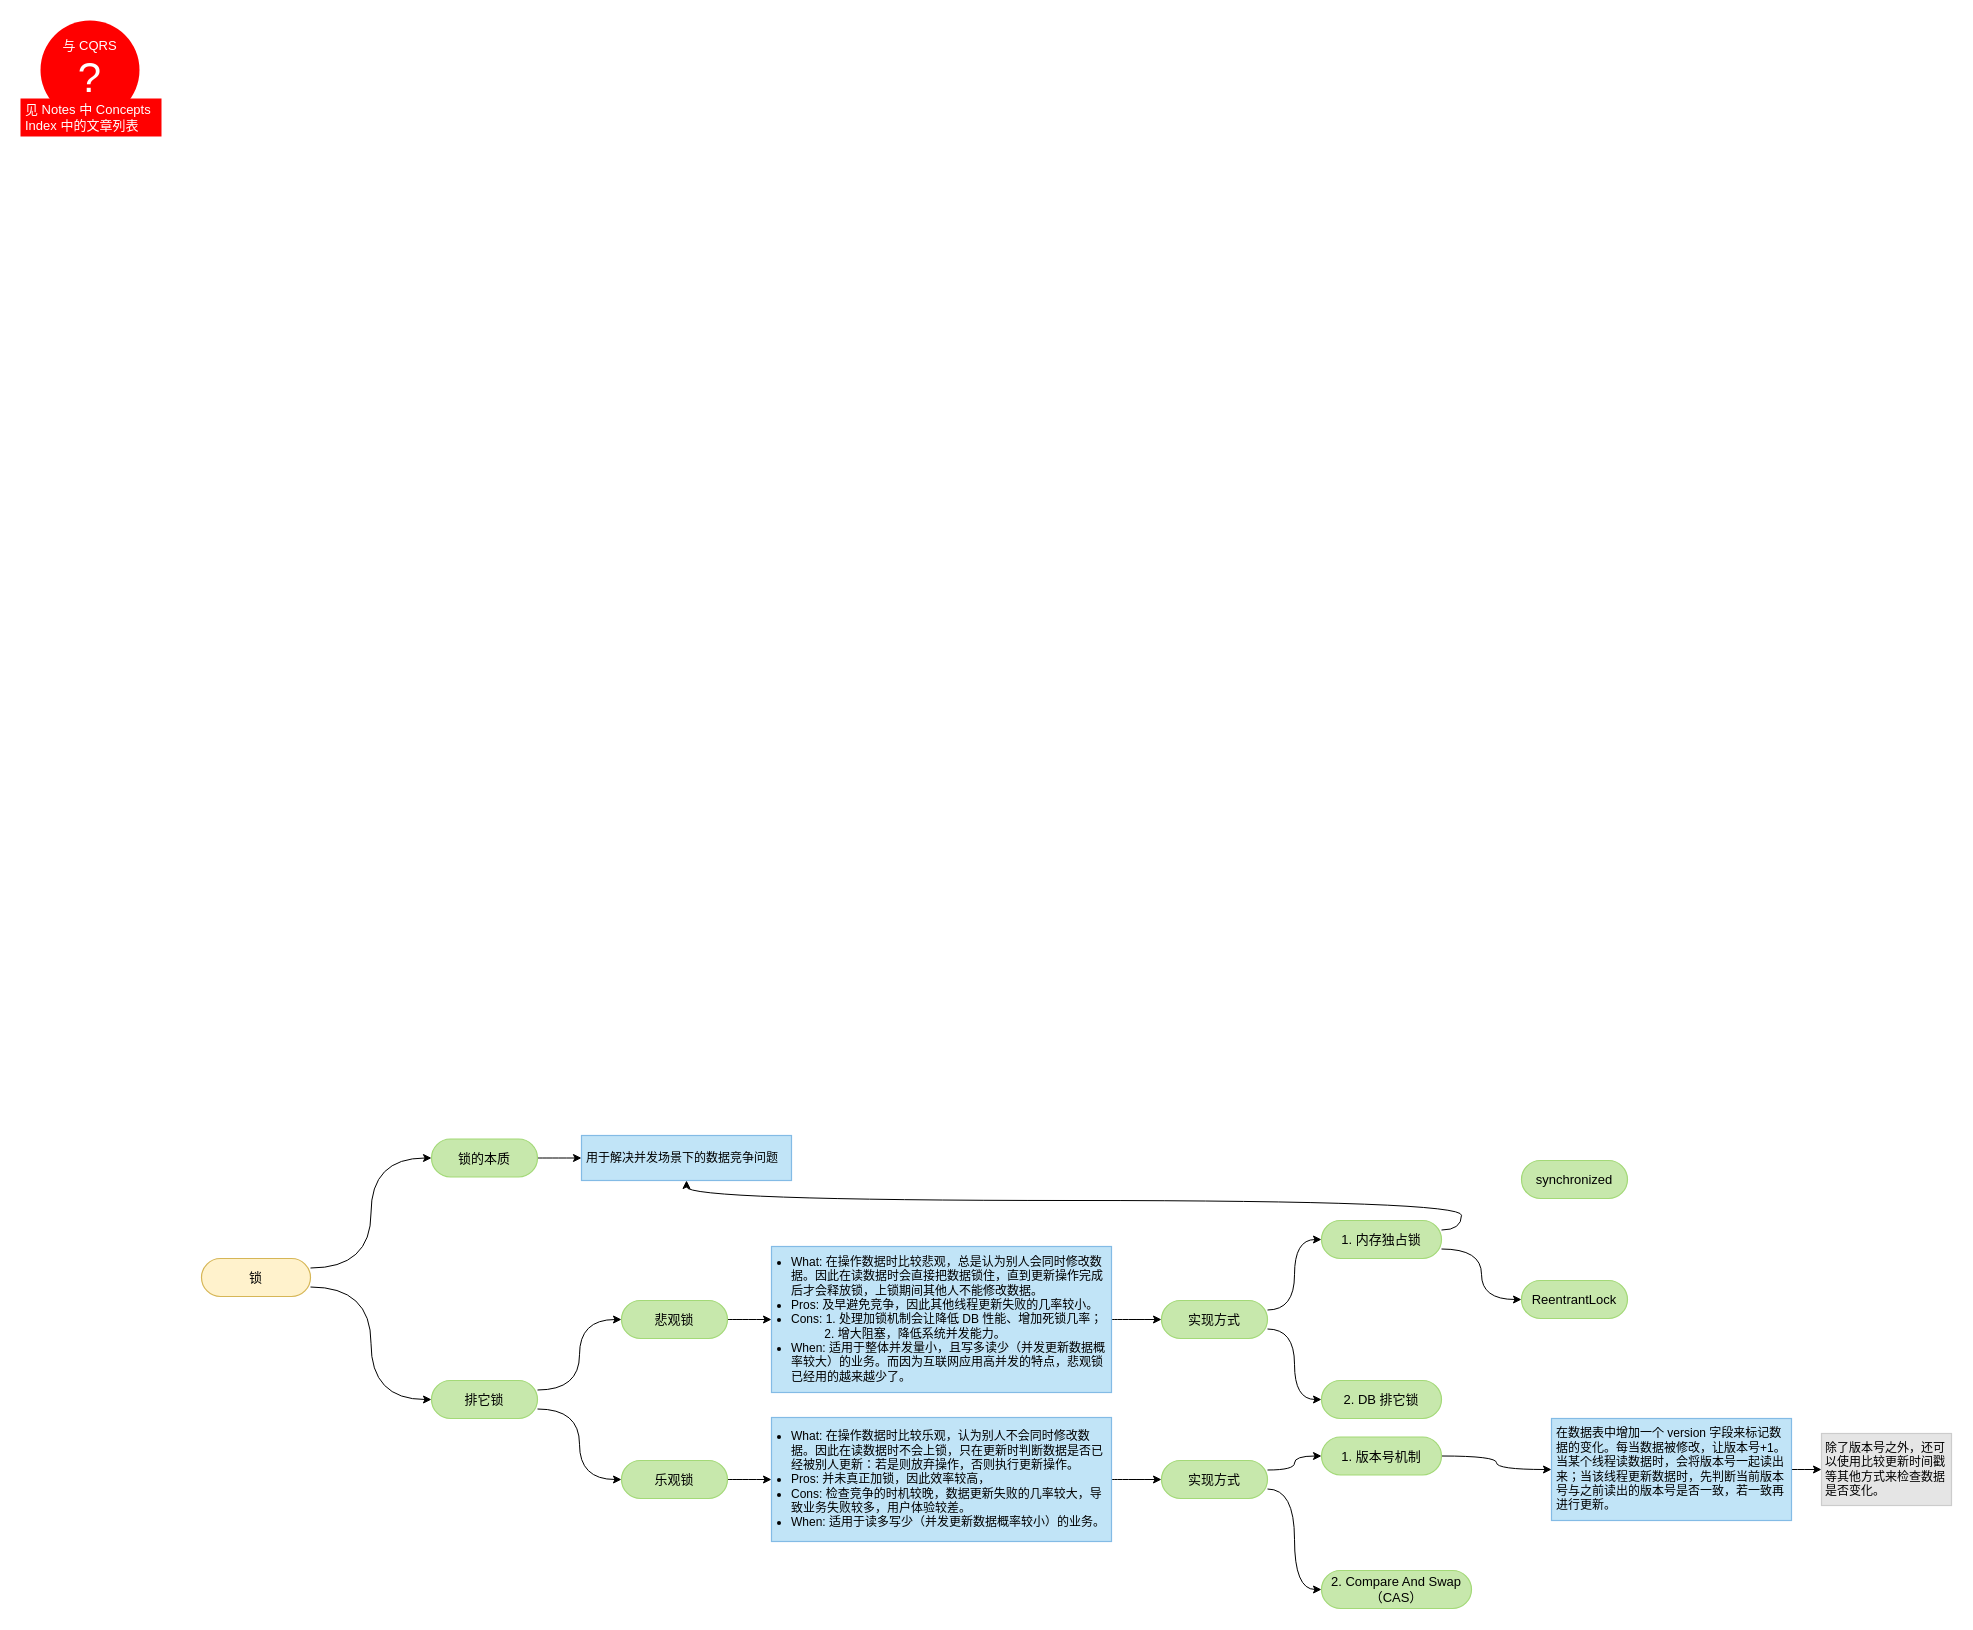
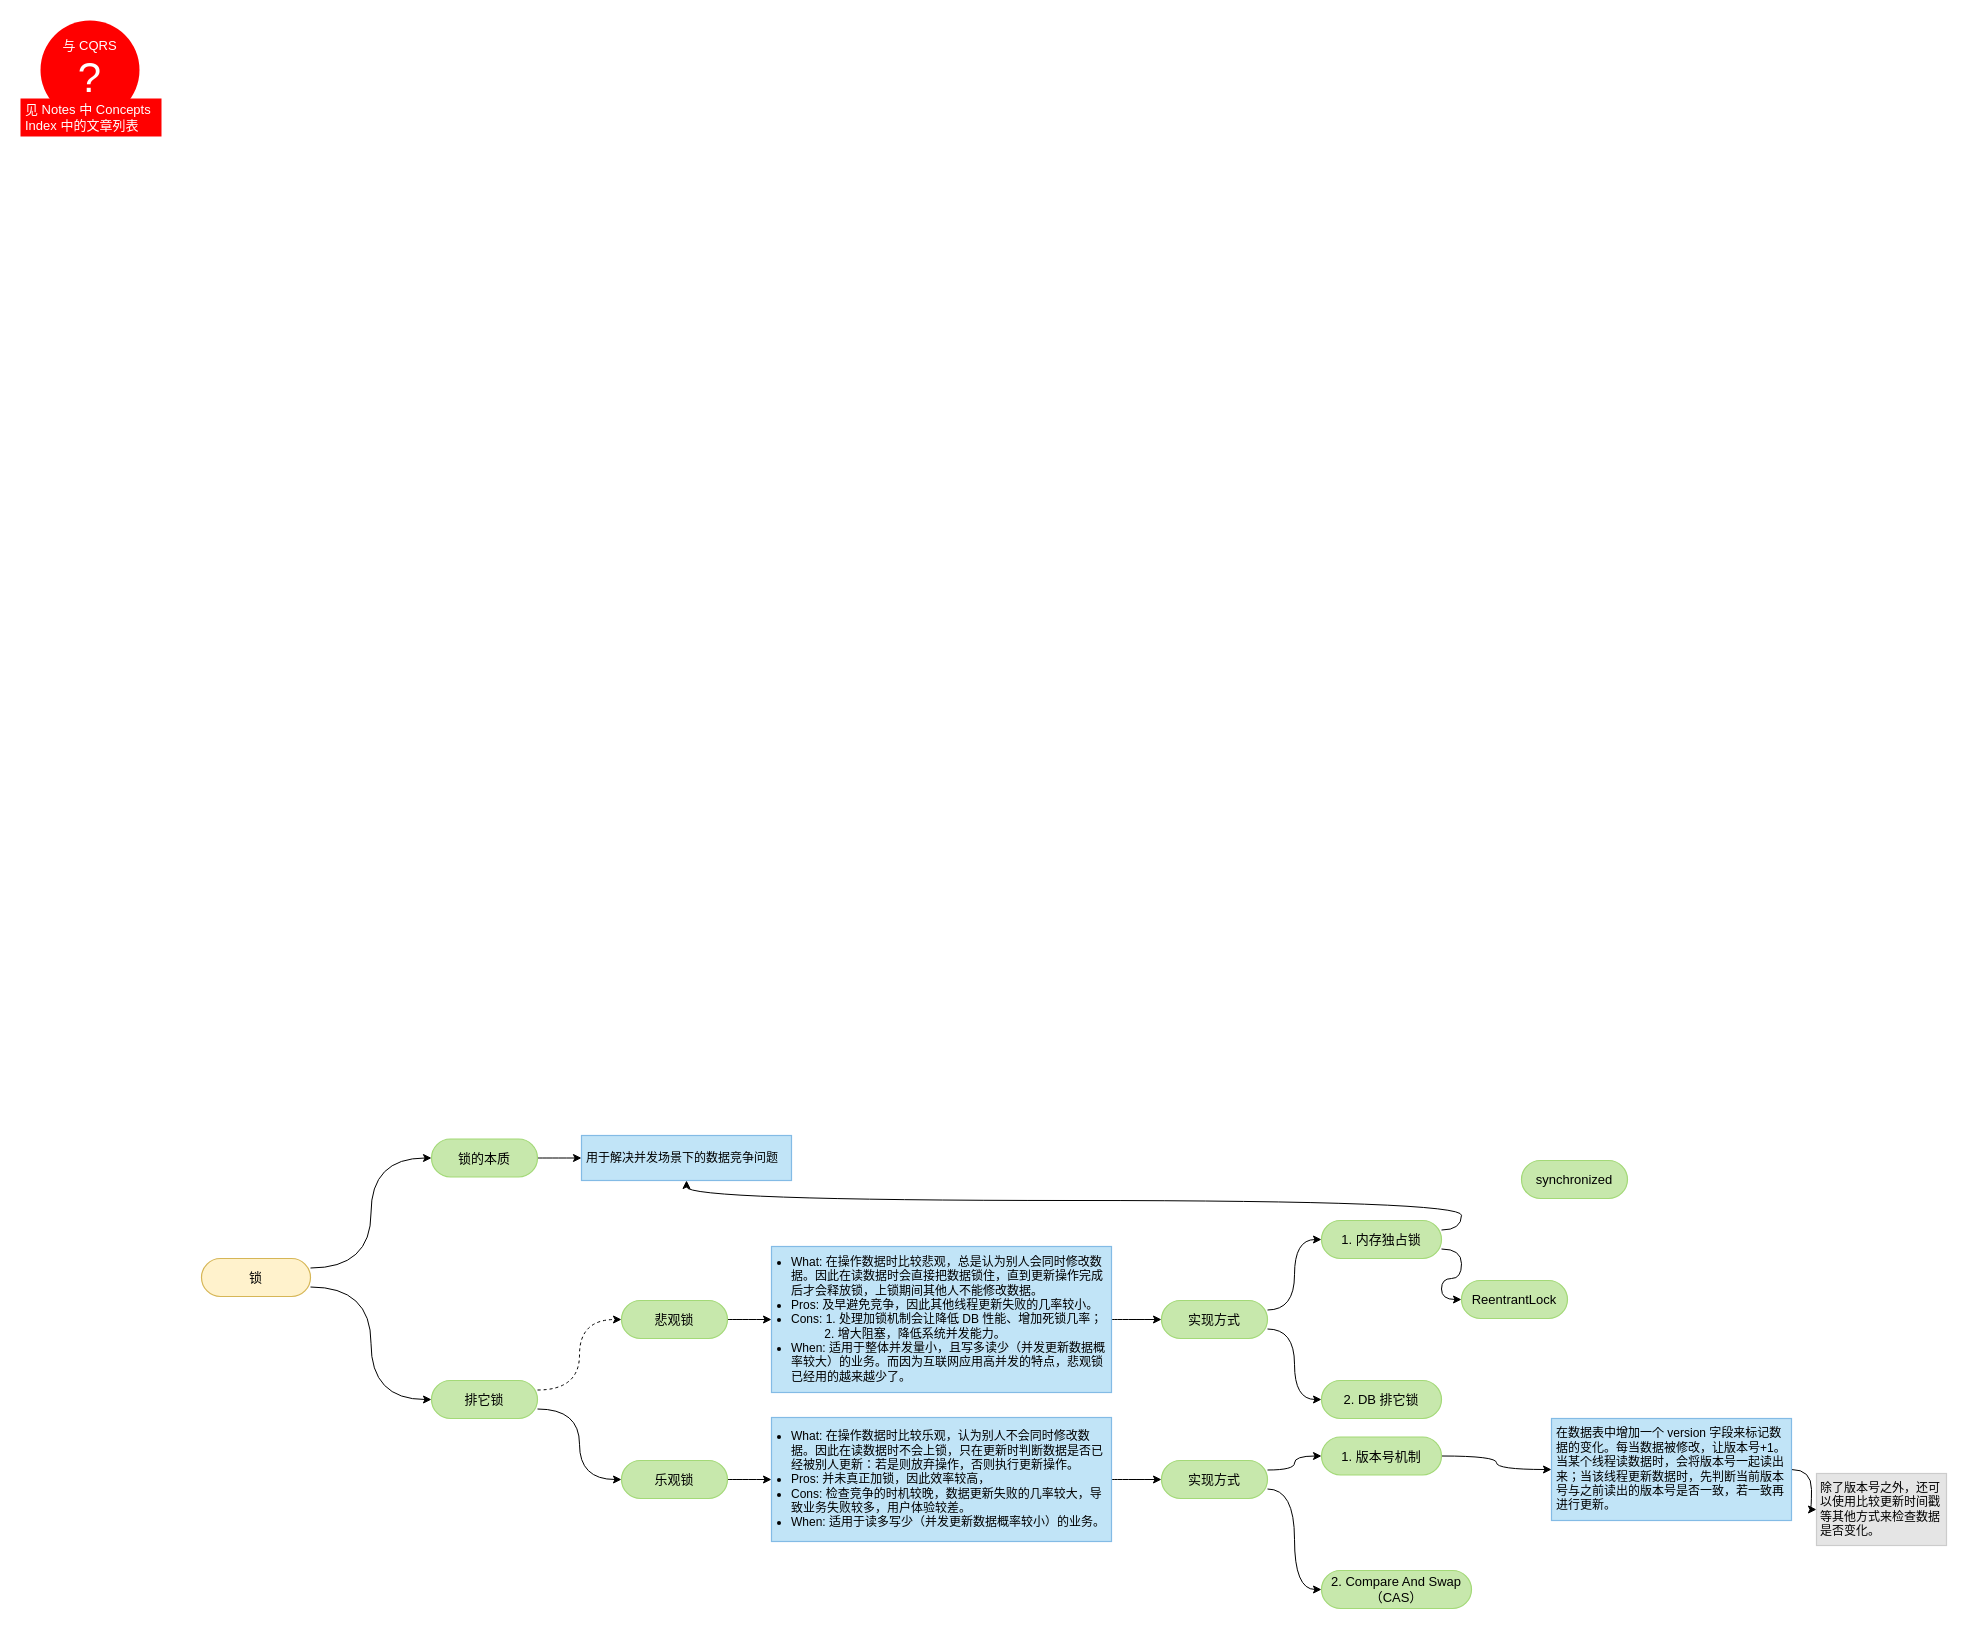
(1575, 1300) -> (1515, 1300)
(579, 1356) -> (579, 1356)
(1887, 1470) -> (1882, 1510)
